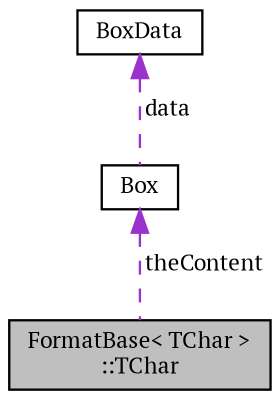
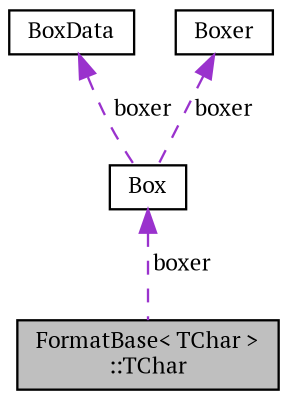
none -> (224, 32)
(165, 110) -> (141, 110)
(202, 265) -> (180, 265)
